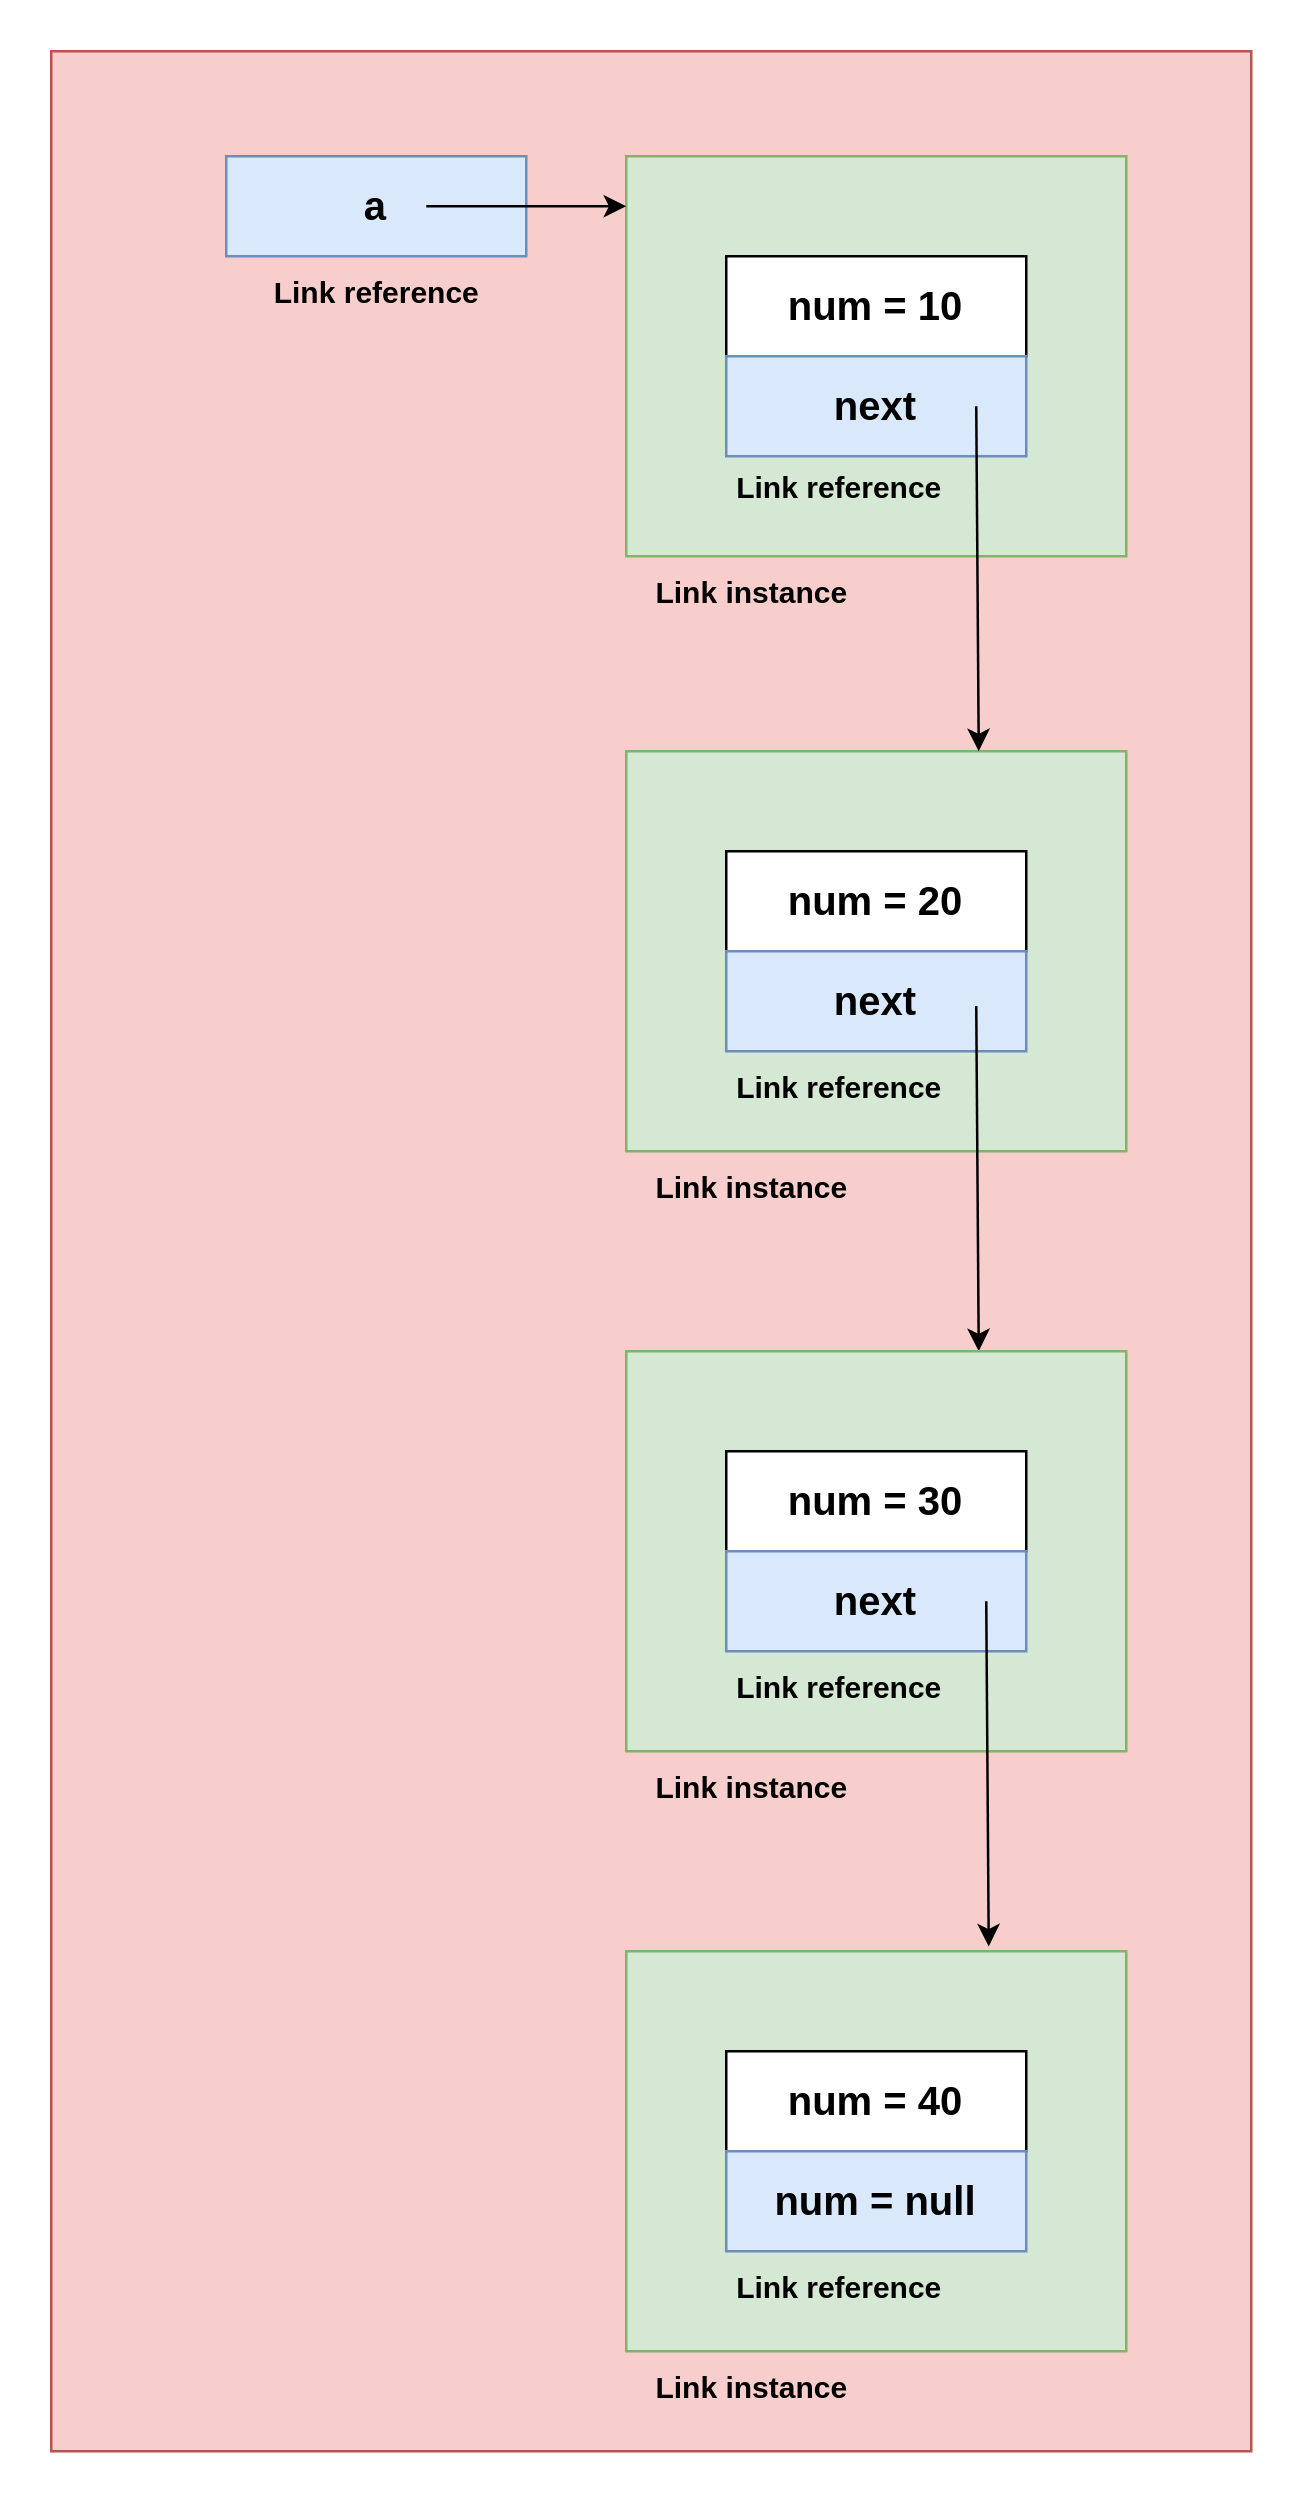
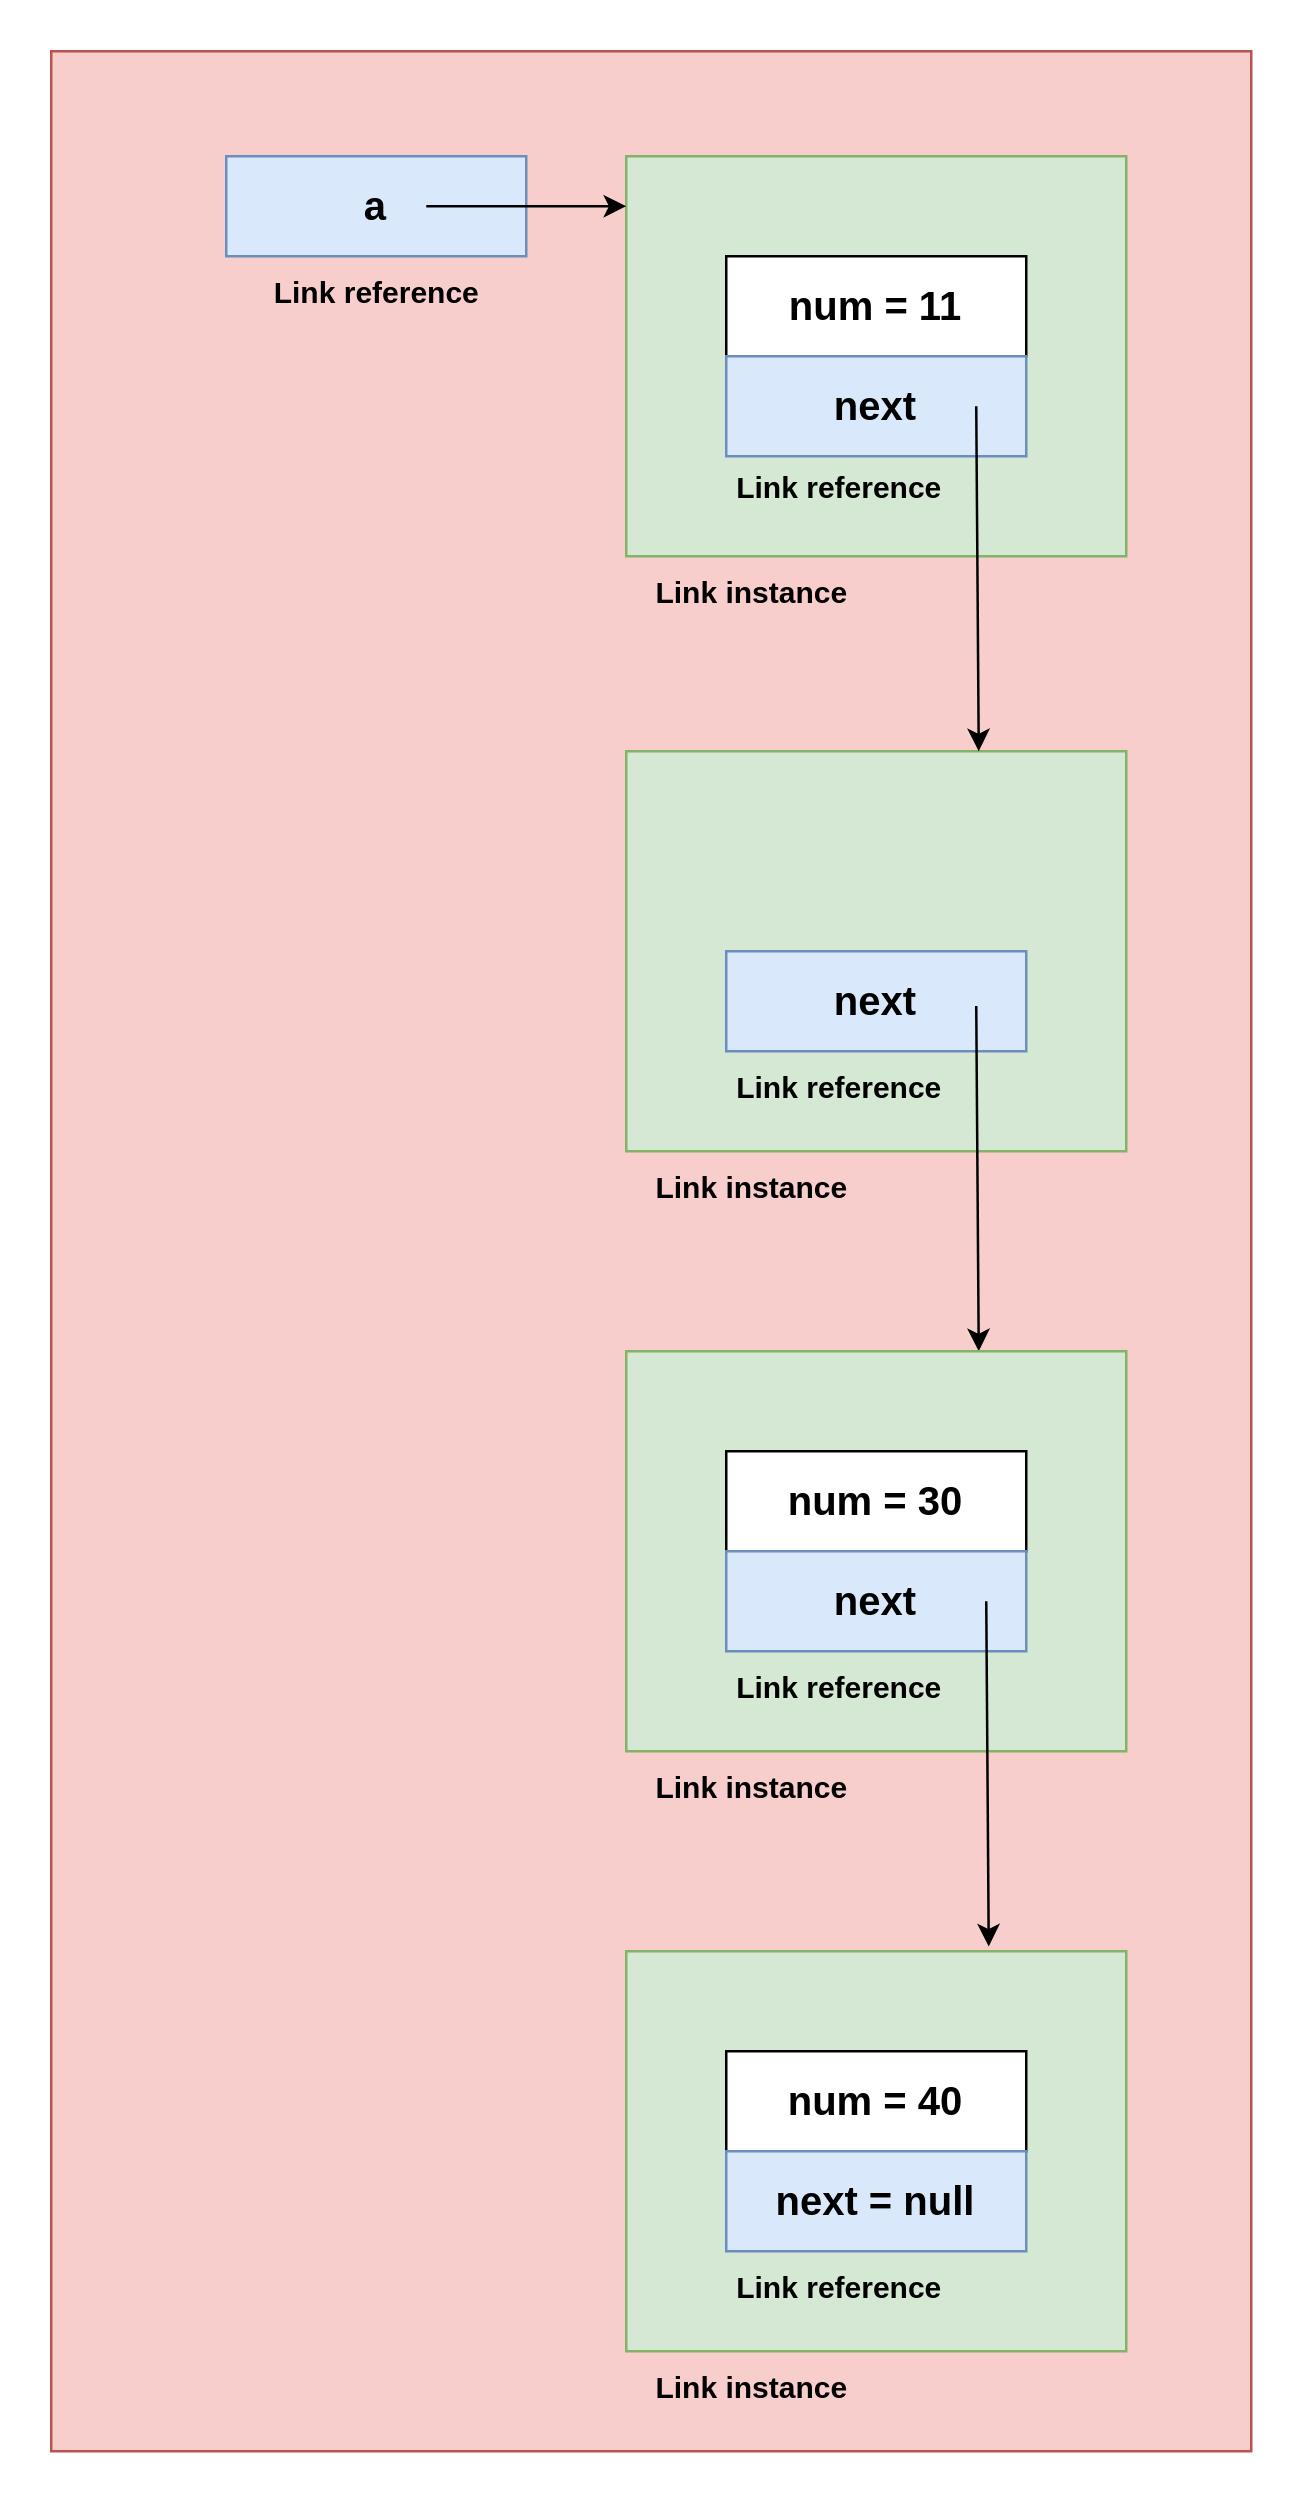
(876, 306) -> (876, 306)
(876, 901) -> none
(876, 2201) -> (876, 2201)
